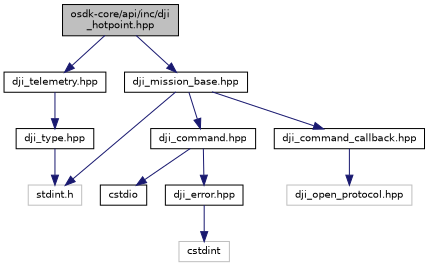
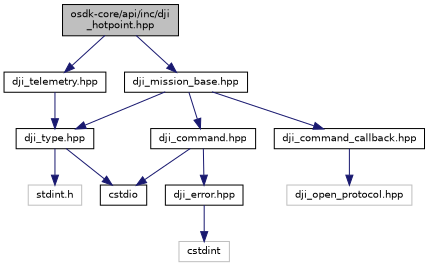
(124, 135) -> (125, 108)
none -> (85, 164)
